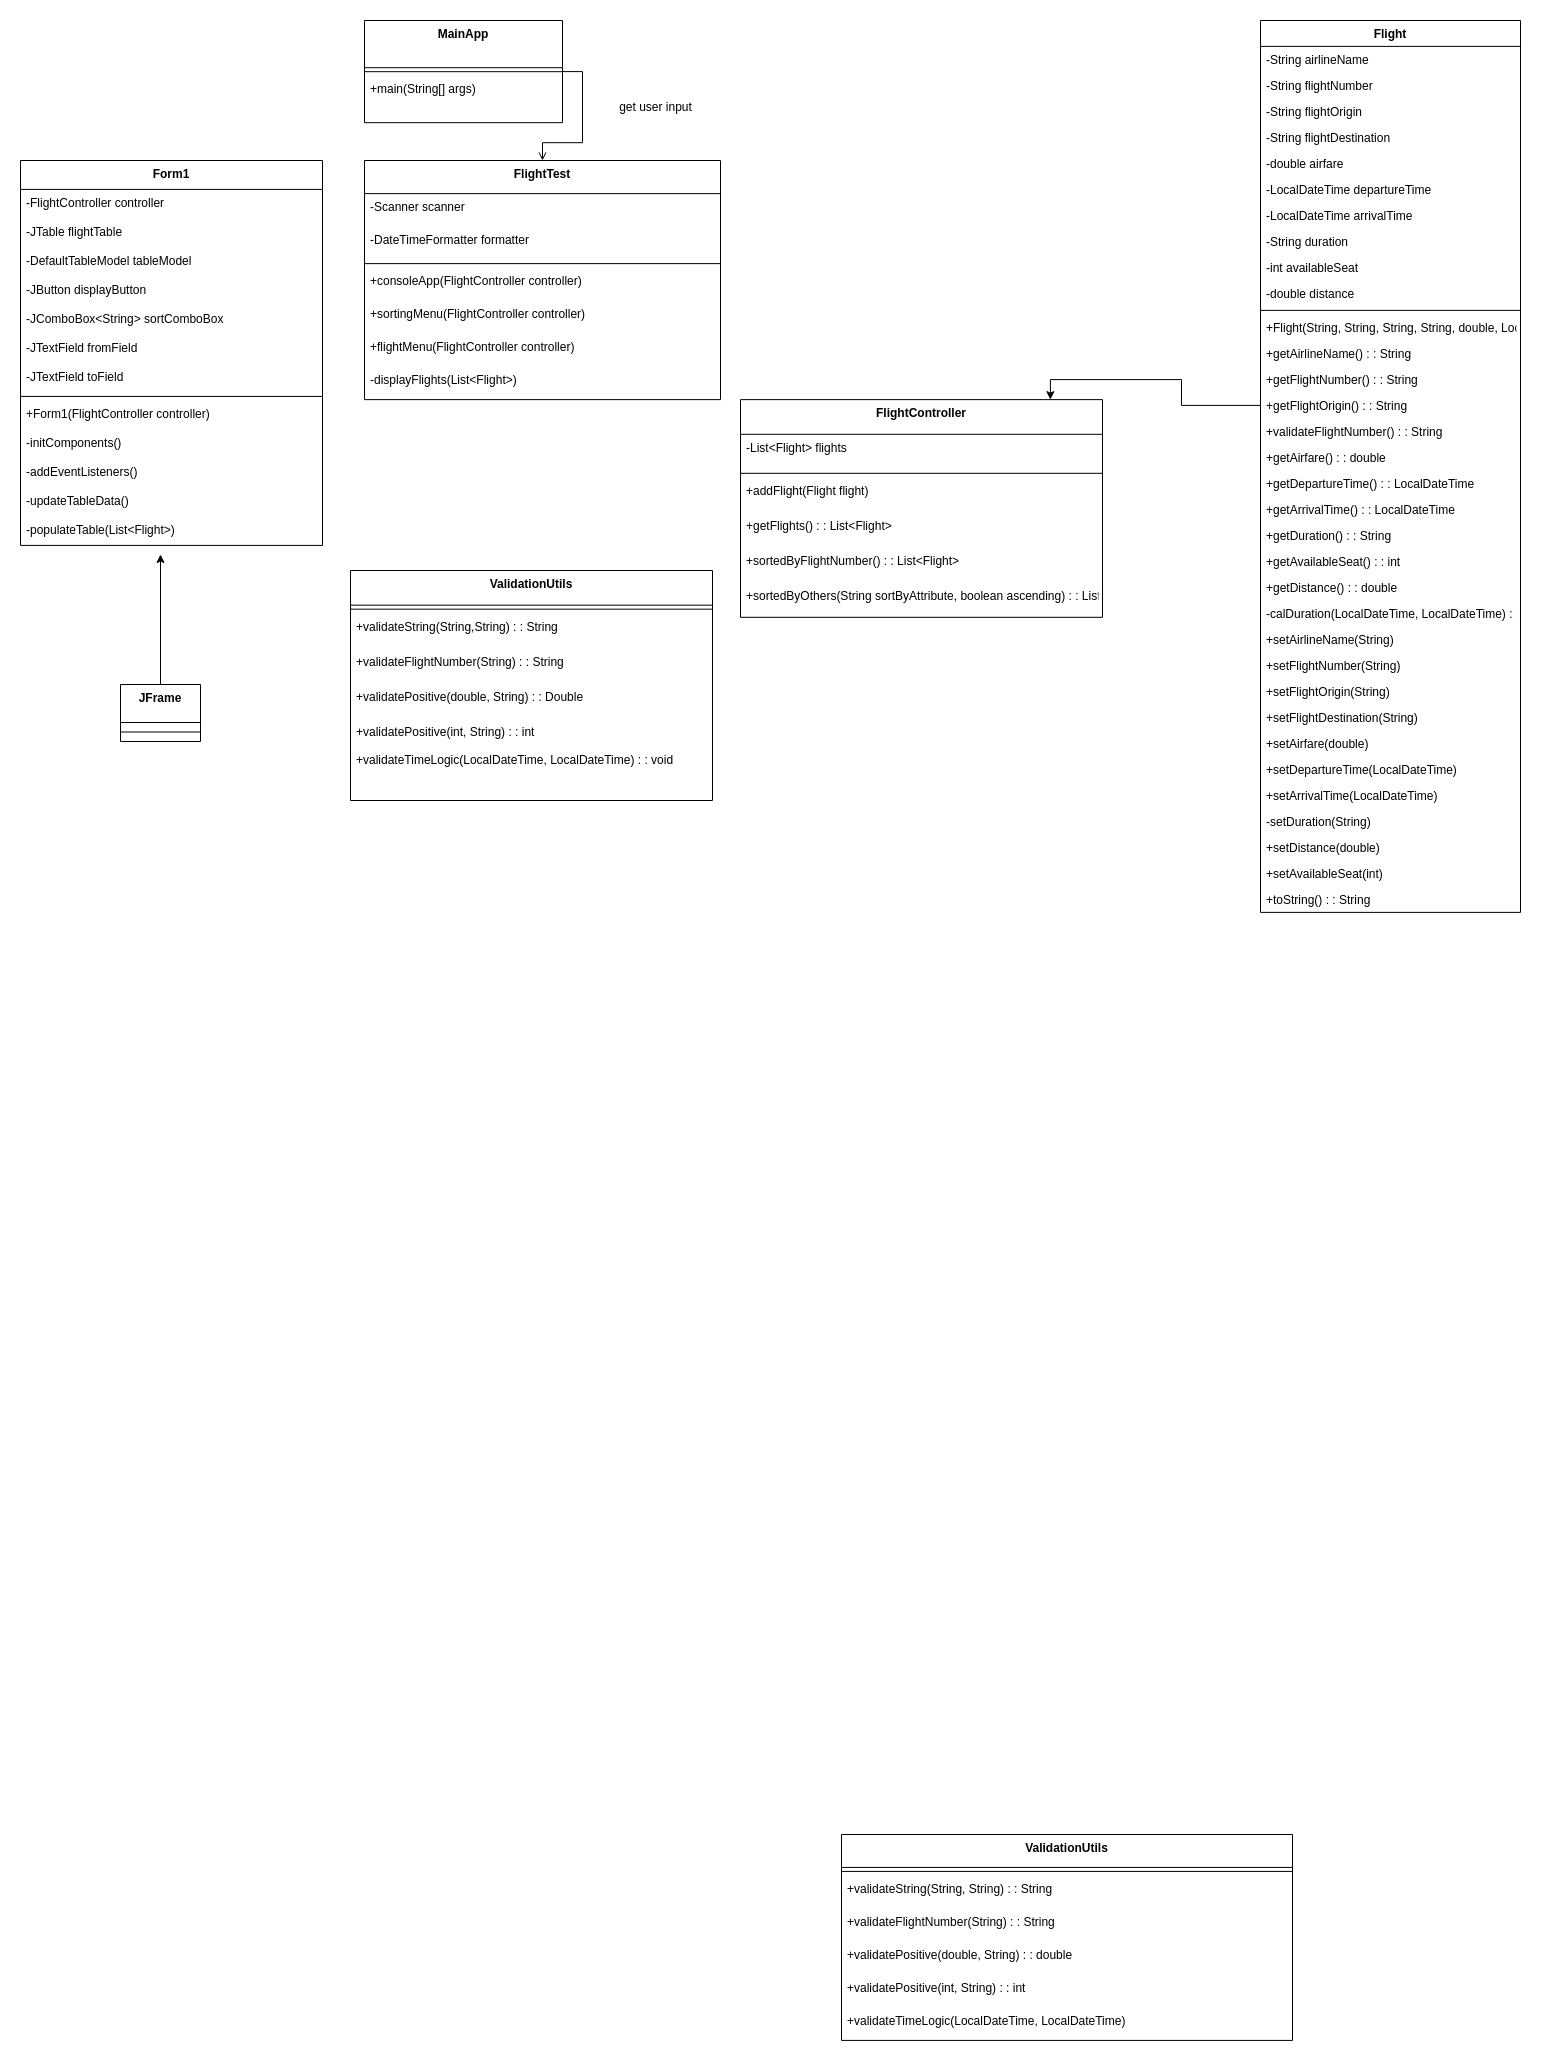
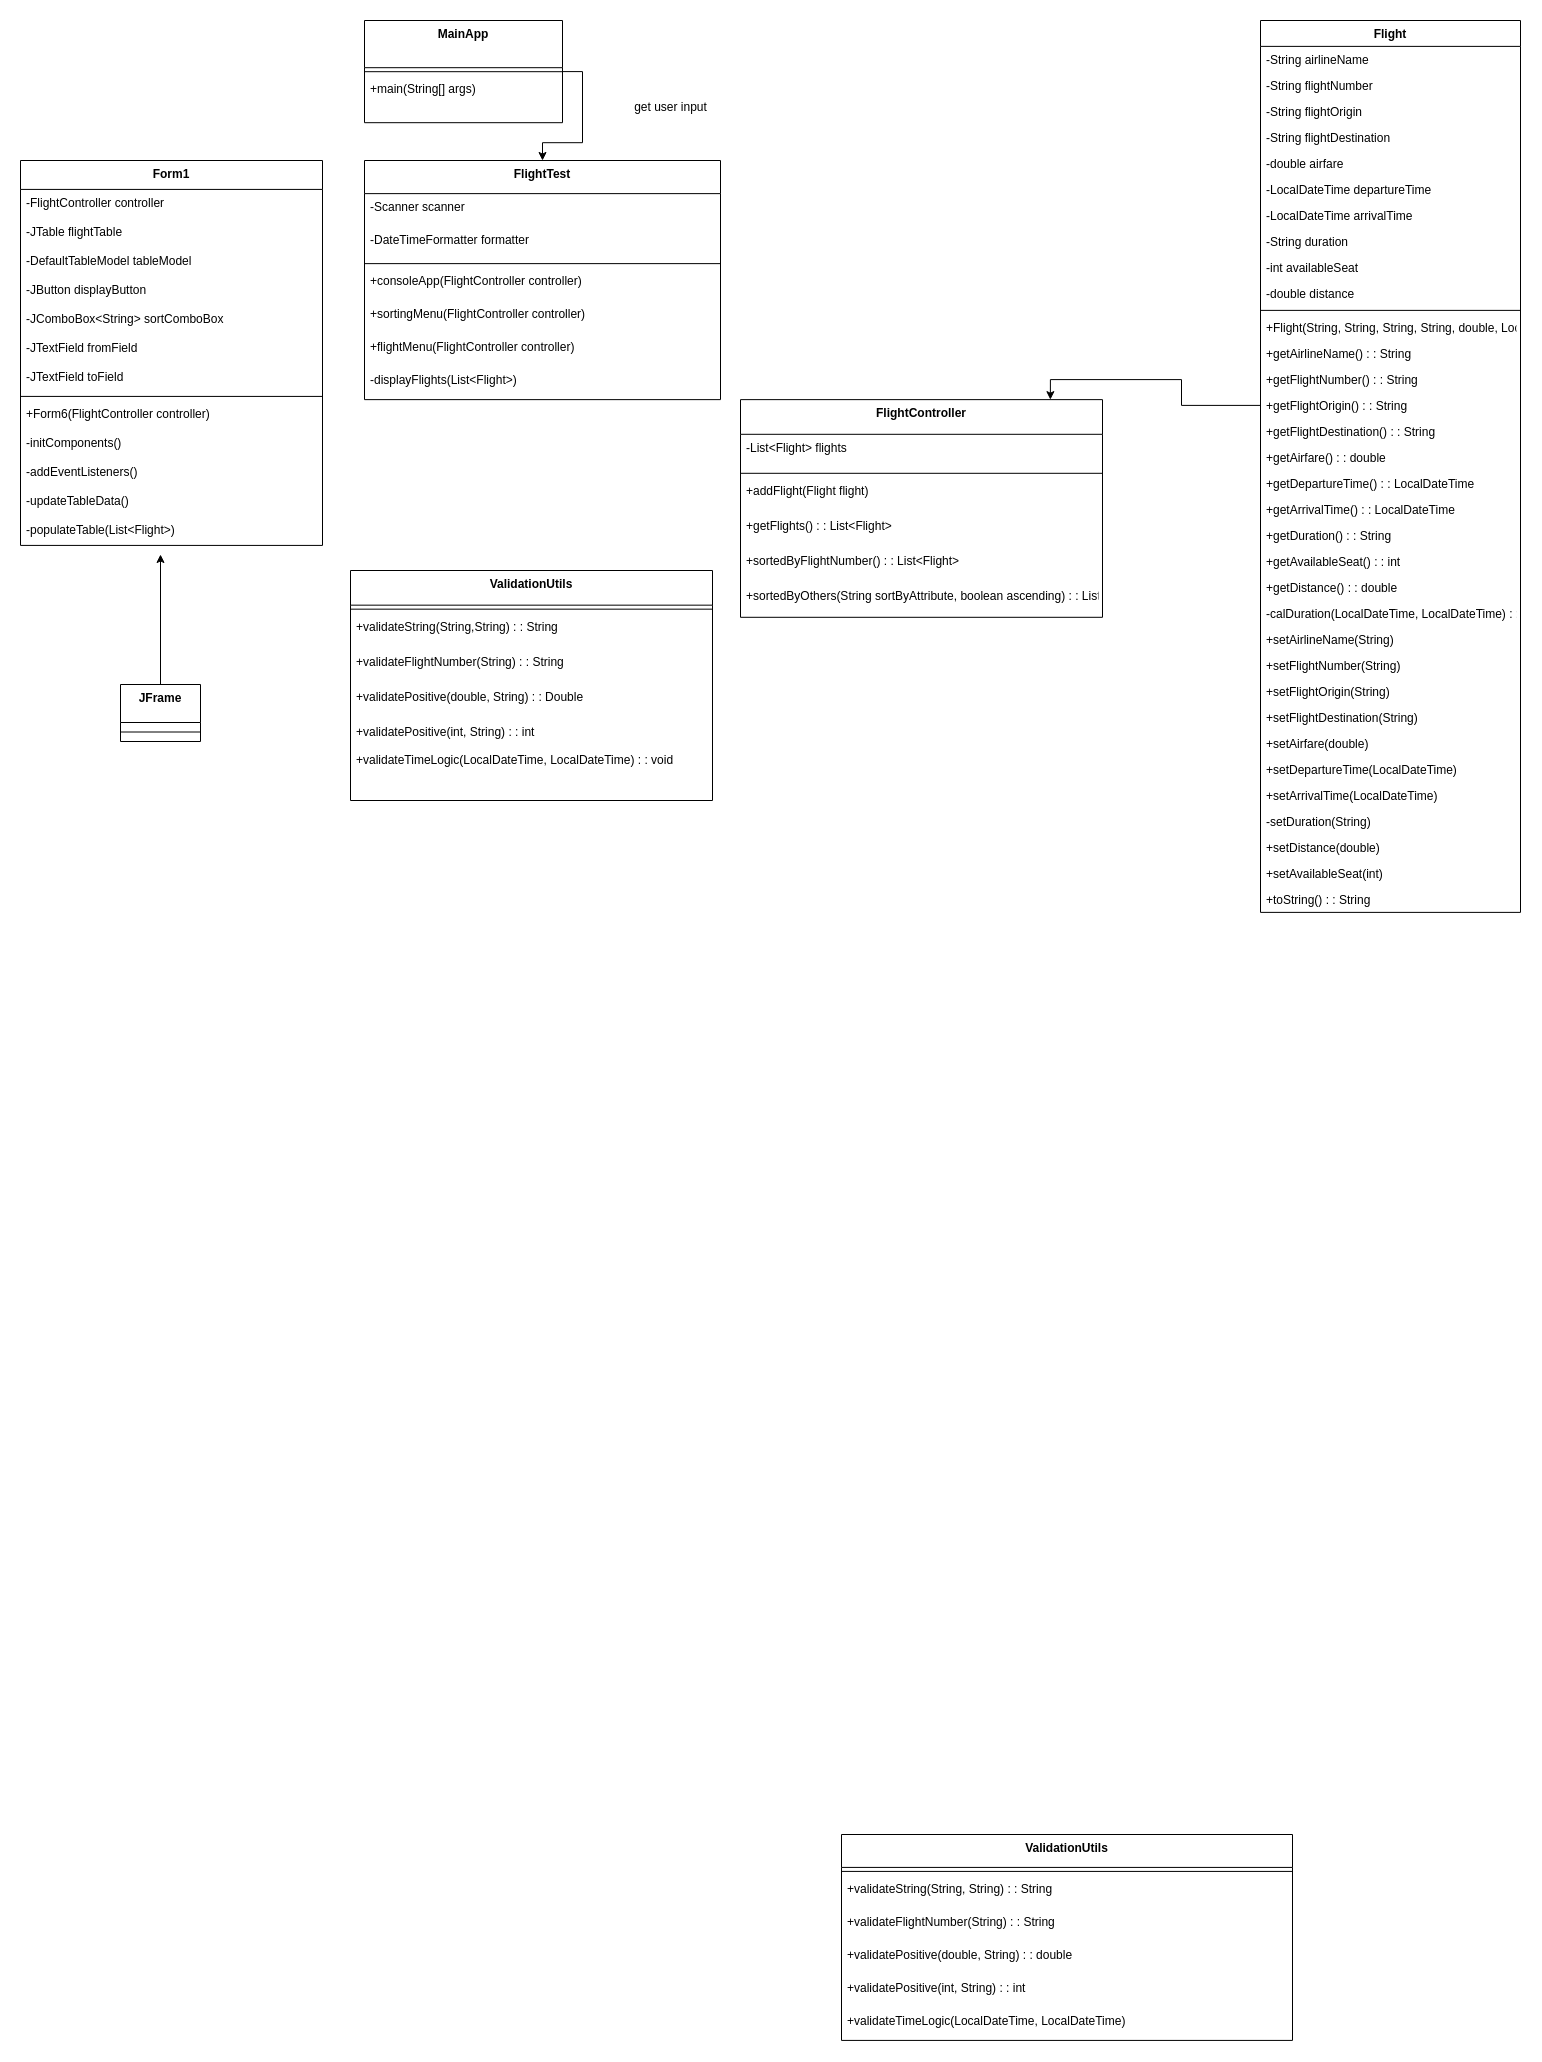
(656, 108) -> (671, 108)
(543, 154) -> (543, 152)
(133, 414) -> (133, 414)
(1365, 432) -> (1365, 432)
